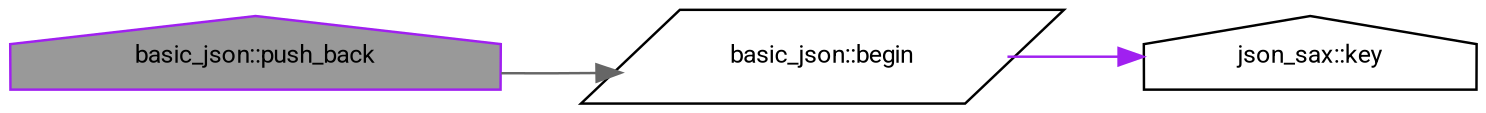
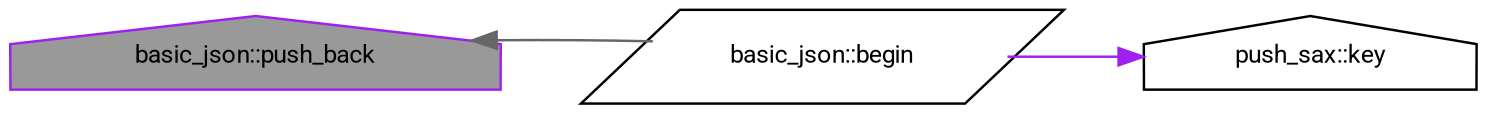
(1310, 57) -> (1310, 57)
(549, 73) -> (575, 40)
